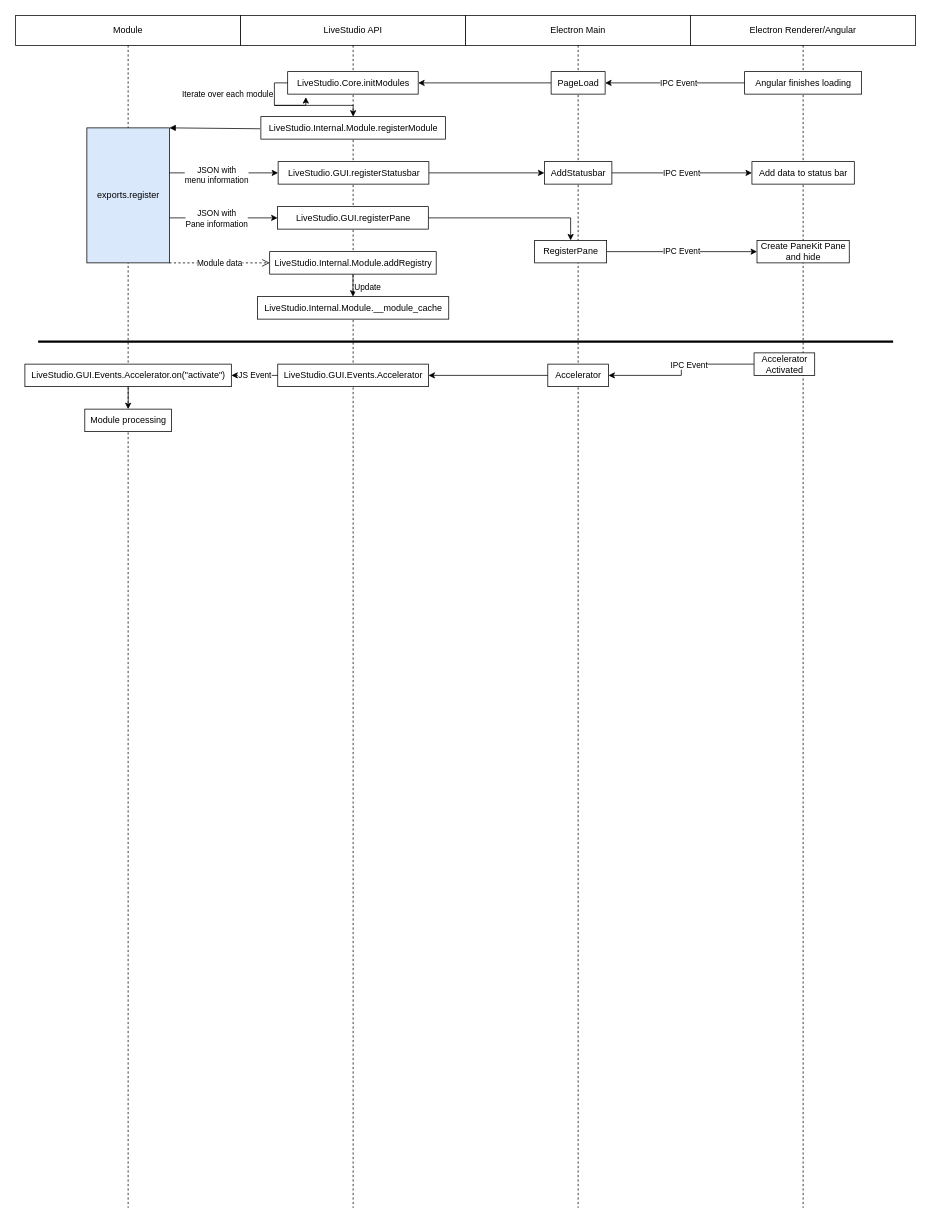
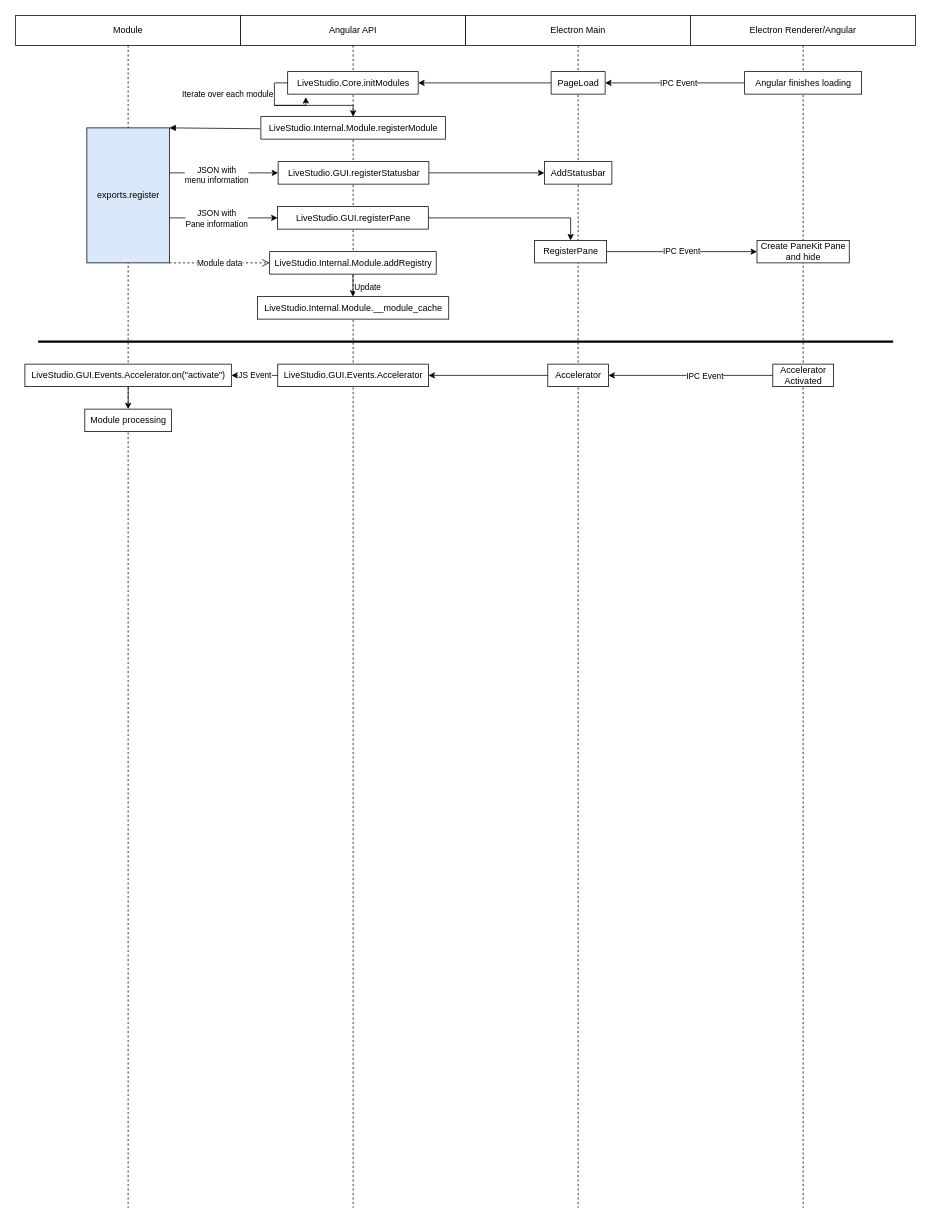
(353, 30) -> (353, 30)
(681, 173) -> none
(803, 173) -> none
(784, 364) -> (803, 375)
